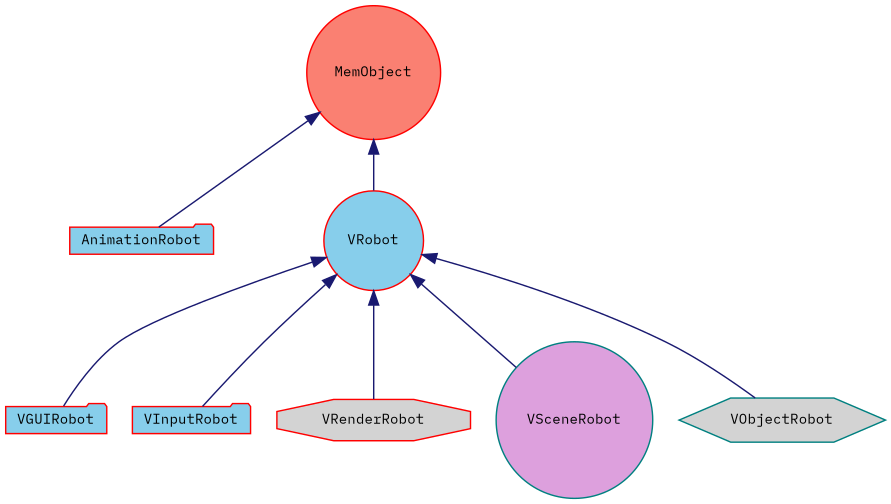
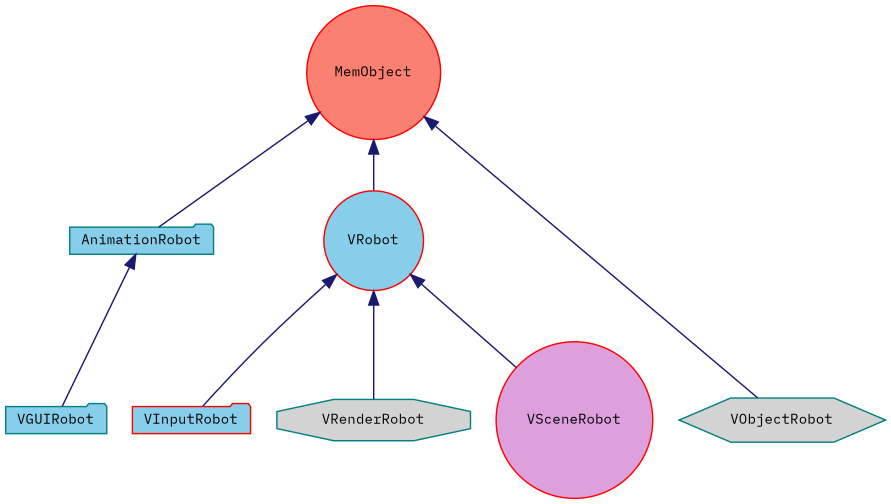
(142, 241) -> (142, 241)
(174, 313) -> (96, 337)
(602, 314) -> (597, 262)
(56, 420) -> (56, 420)
(374, 420) -> (374, 420)
(574, 420) -> (574, 420)
